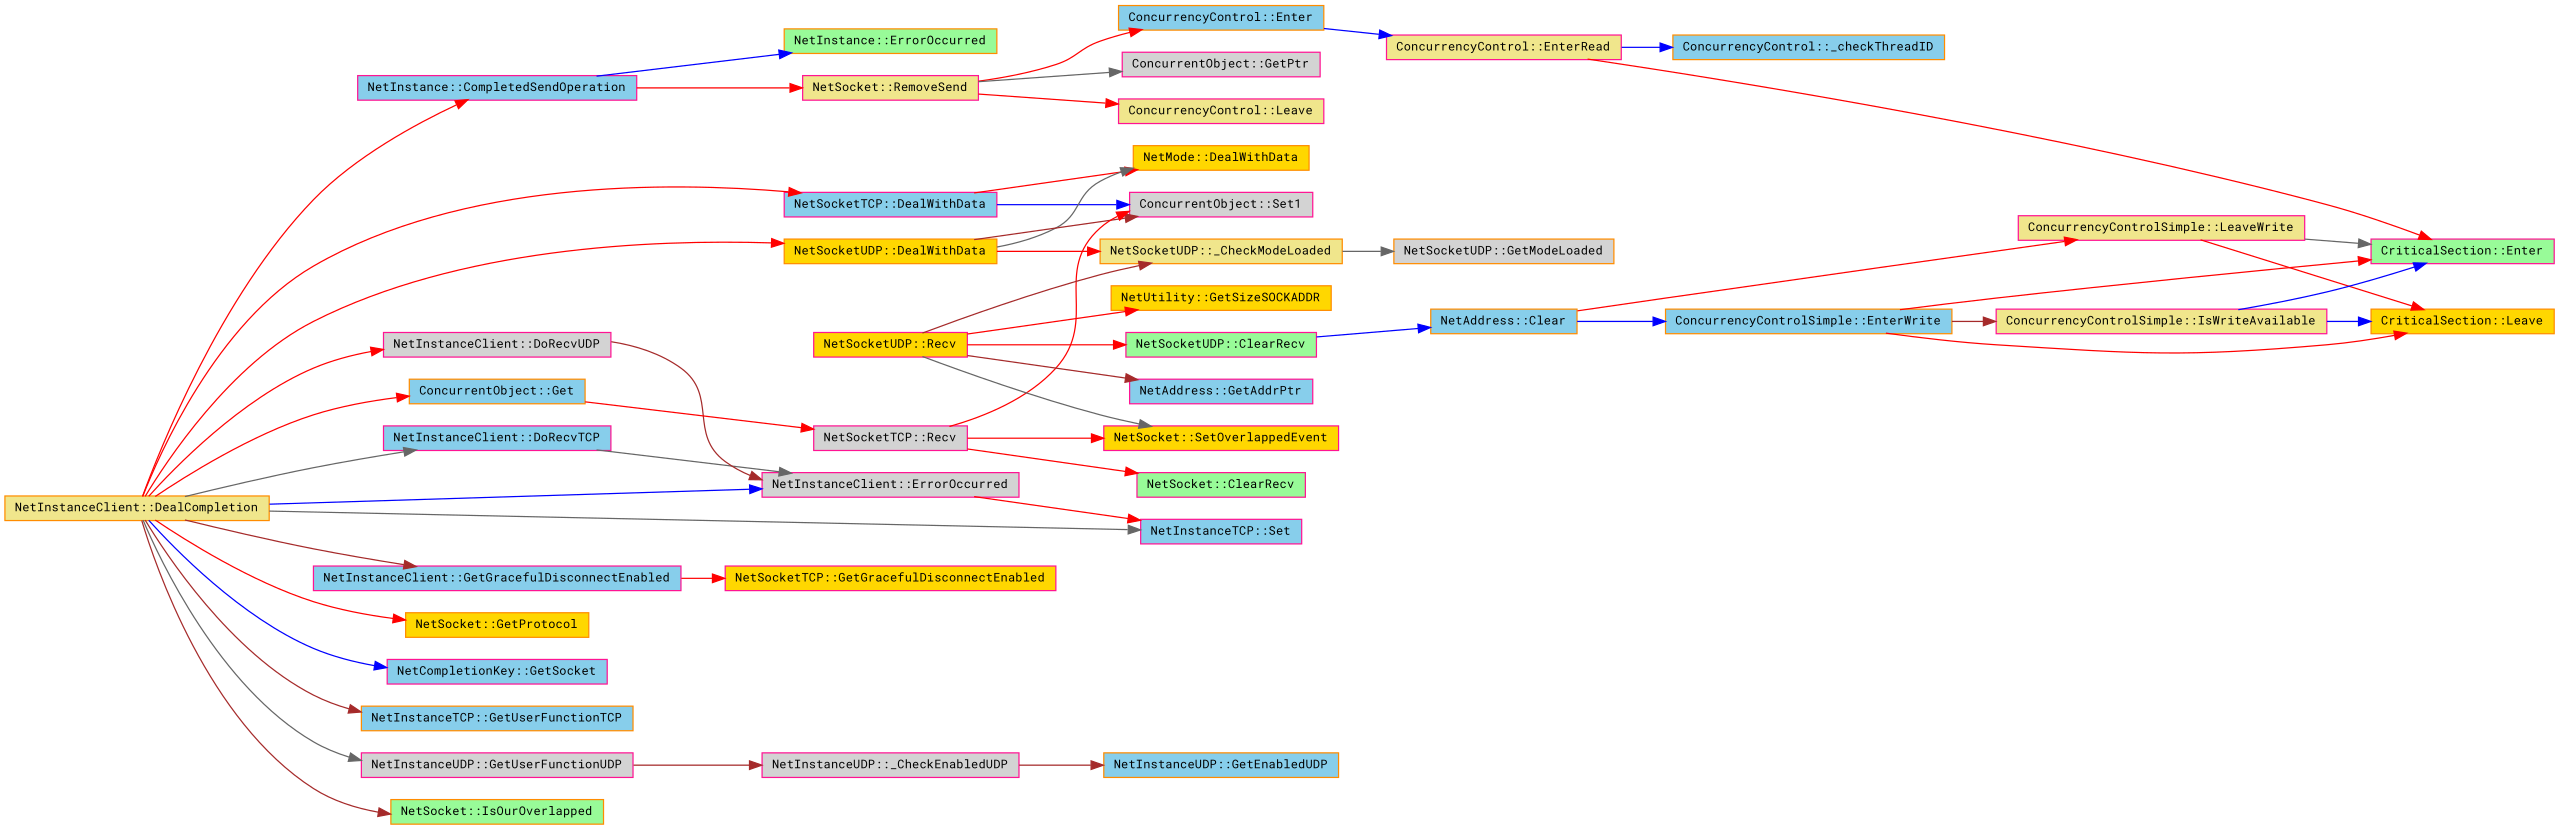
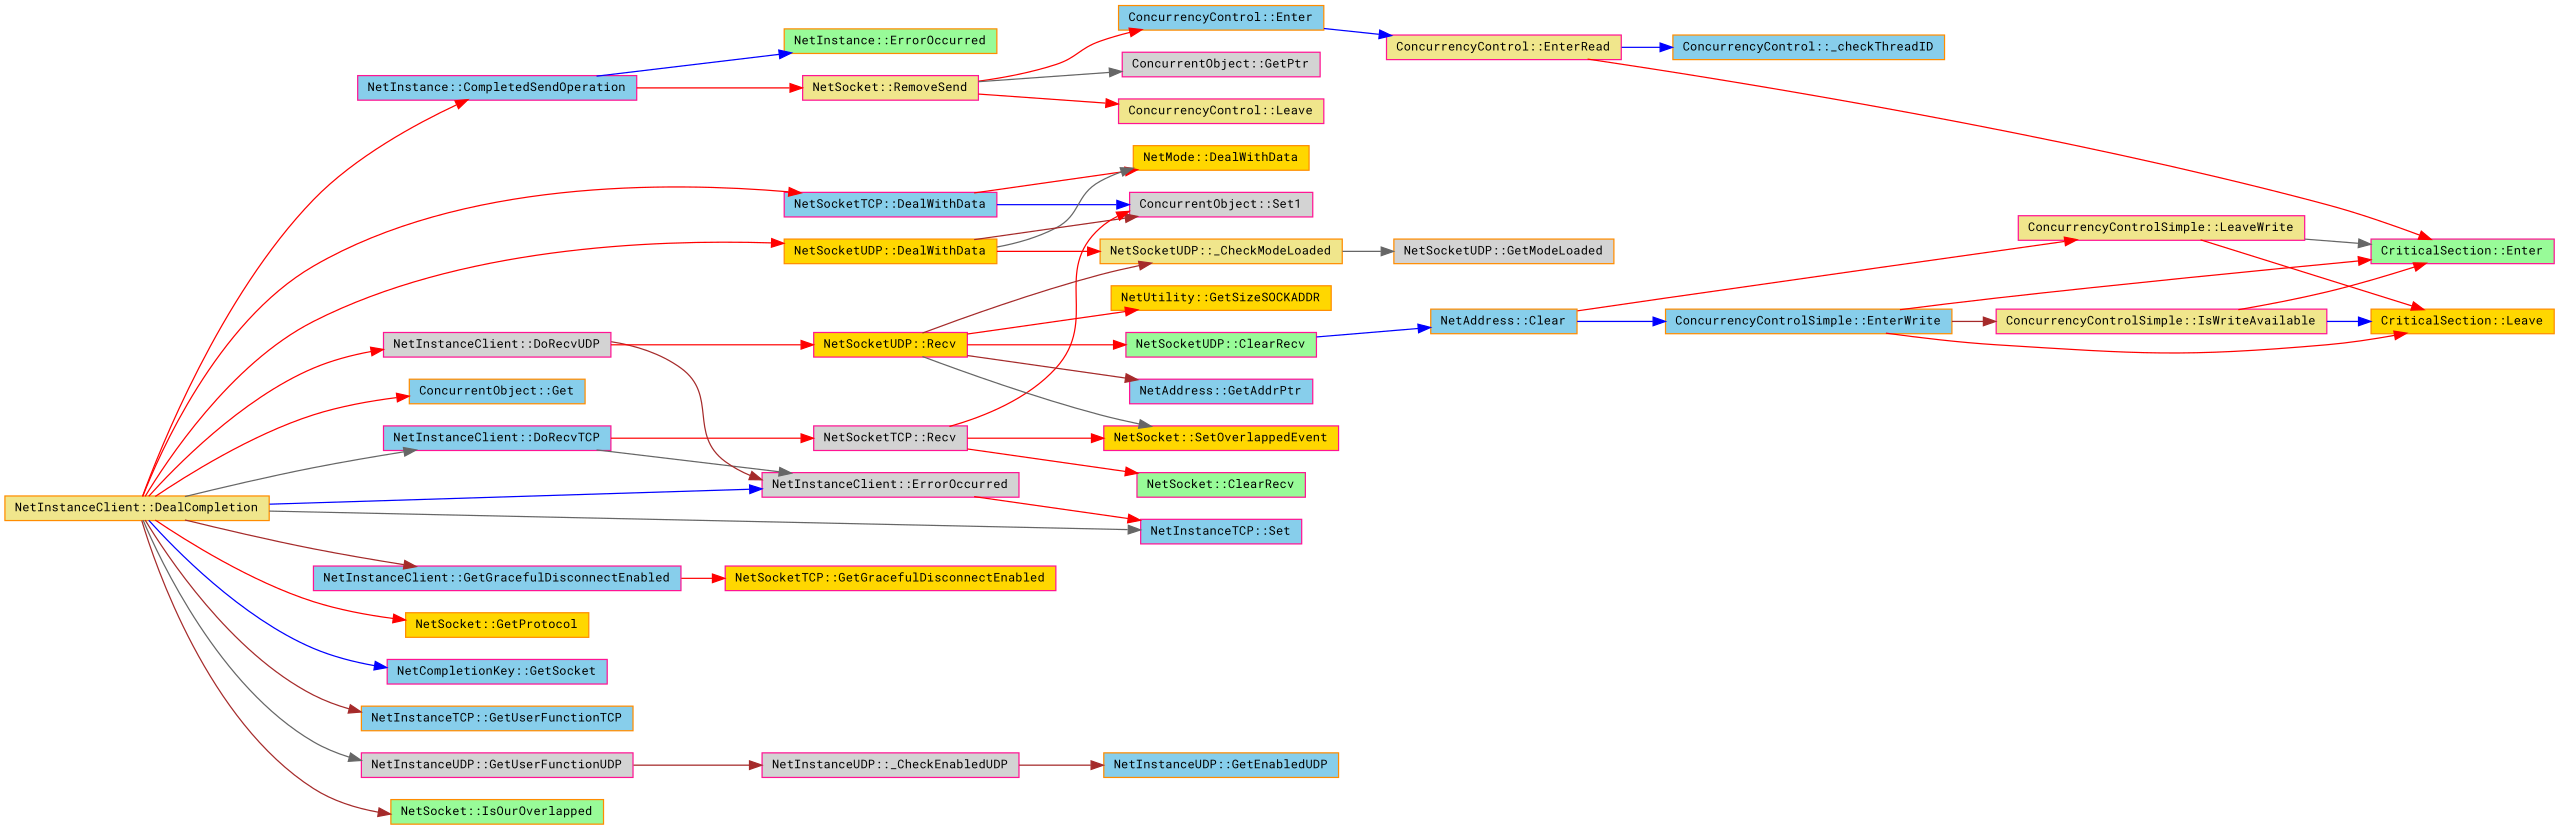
(2327, 292) -> (2327, 292)
none -> (706, 345)
(693, 415) -> (696, 438)
